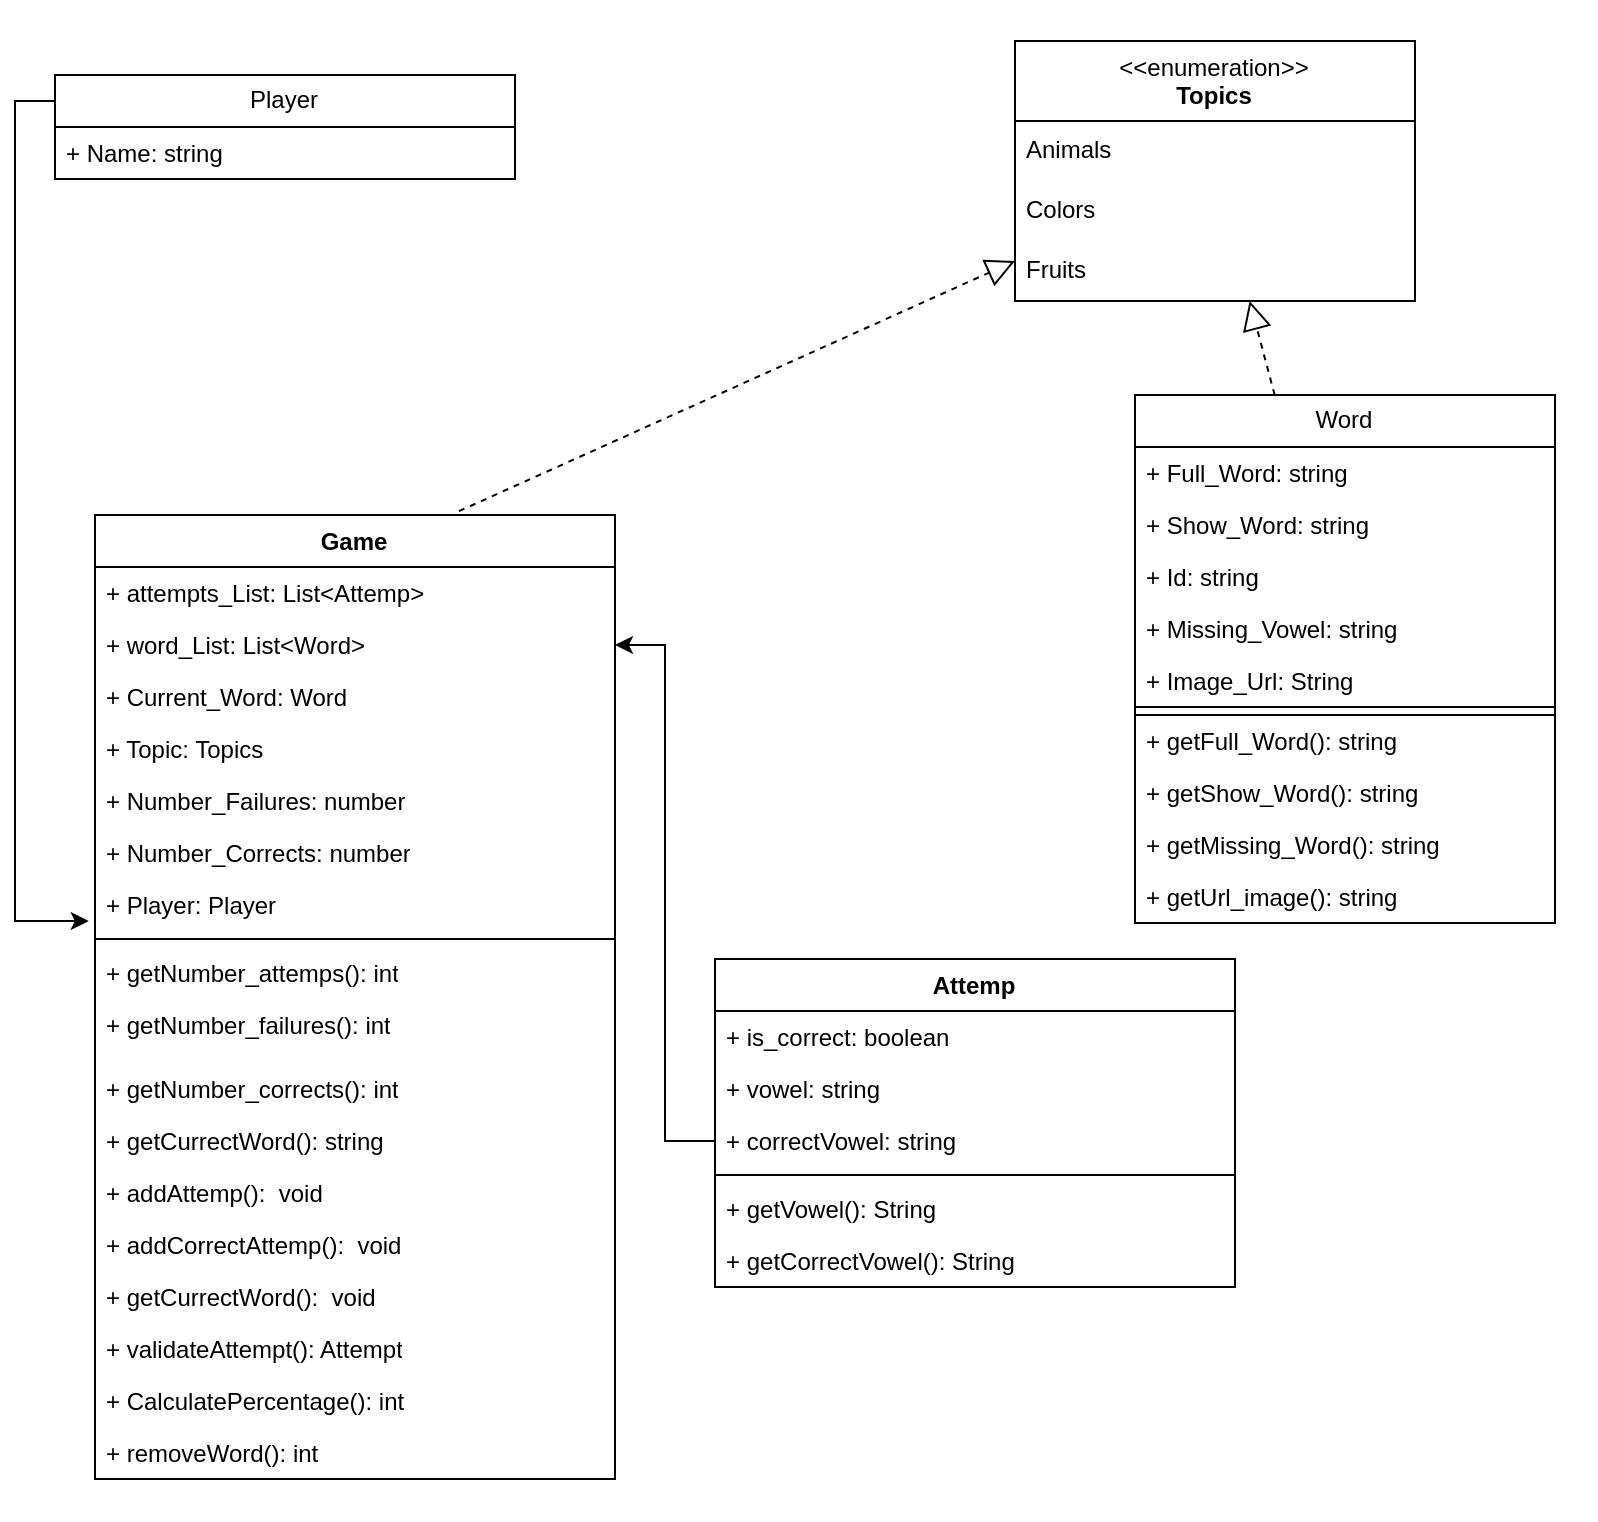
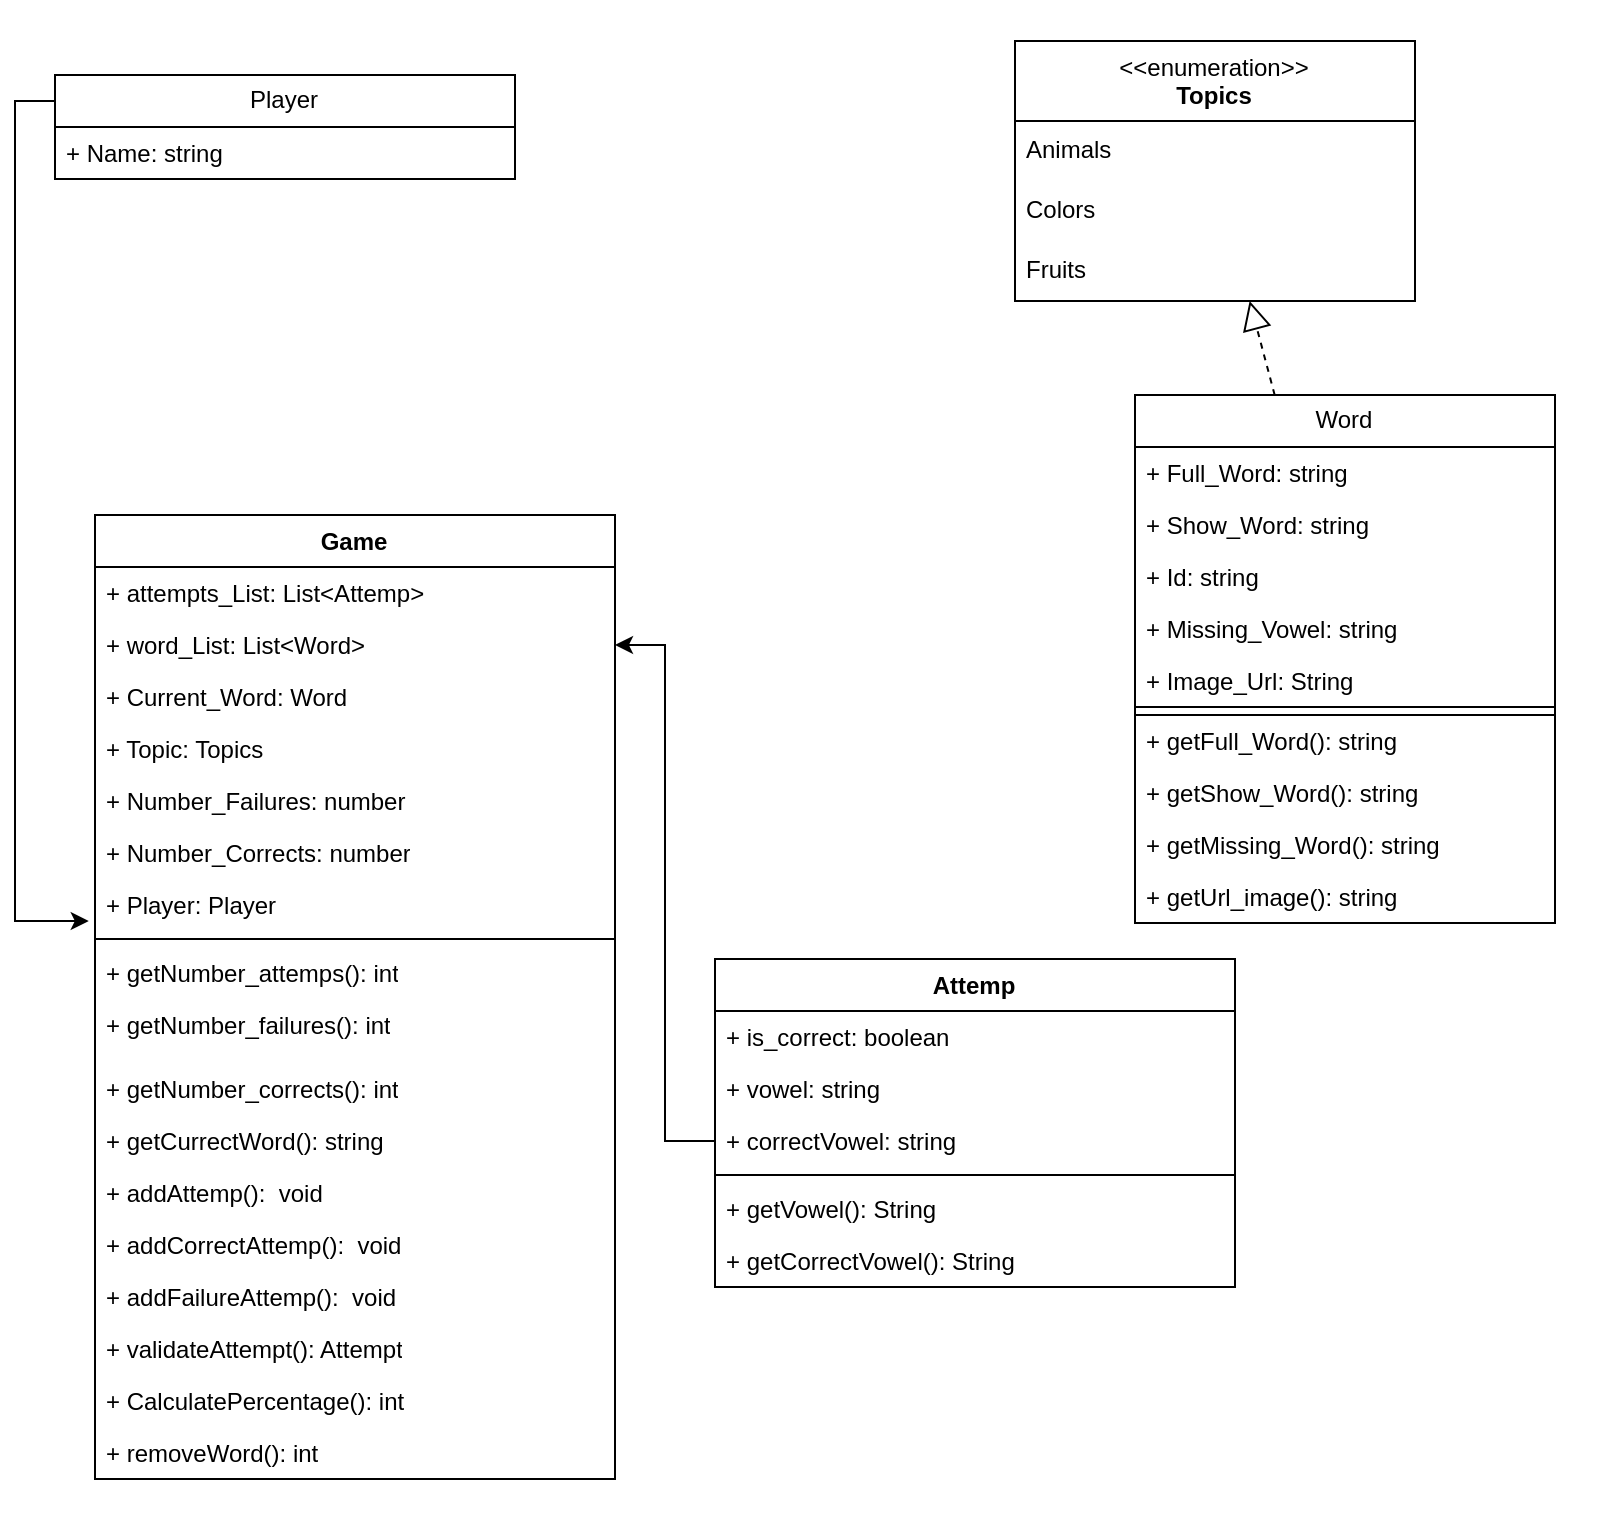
(724, 392) -> none
(263, 1299) -> (270, 1299)
